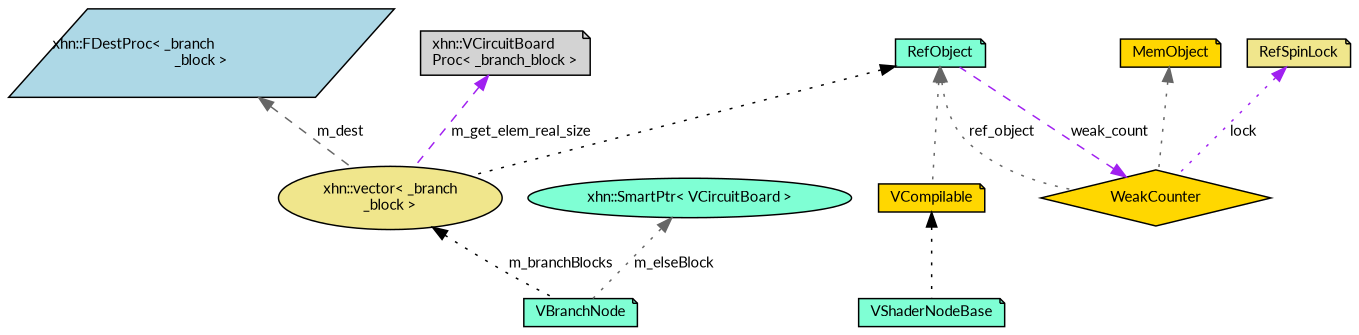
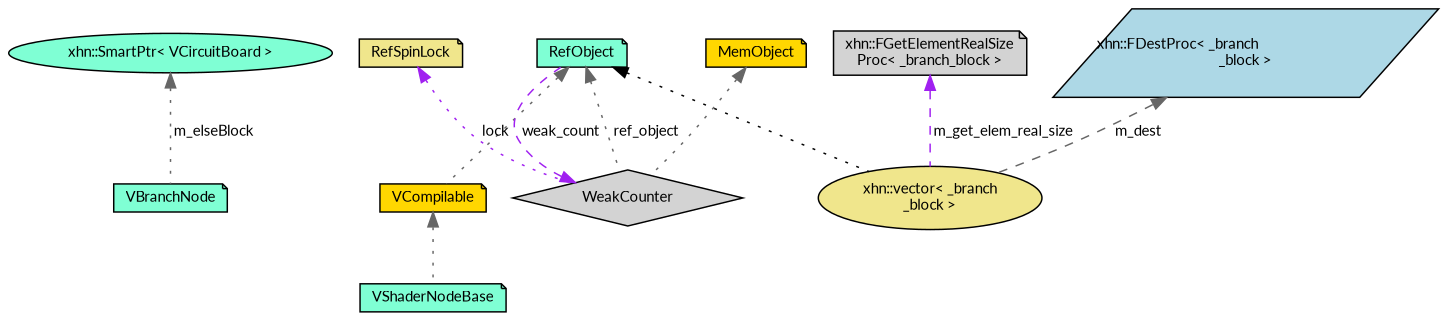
(505, 53) -> (930, 53)
(1156, 198) -> (628, 198)
(932, 263) -> (433, 255)
(499, 268) -> none
